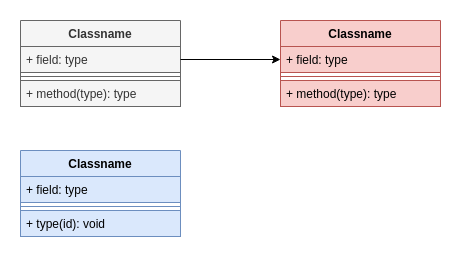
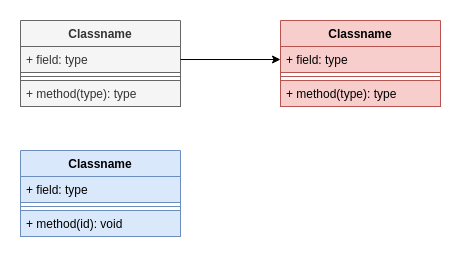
(72, 224) -> (79, 224)
